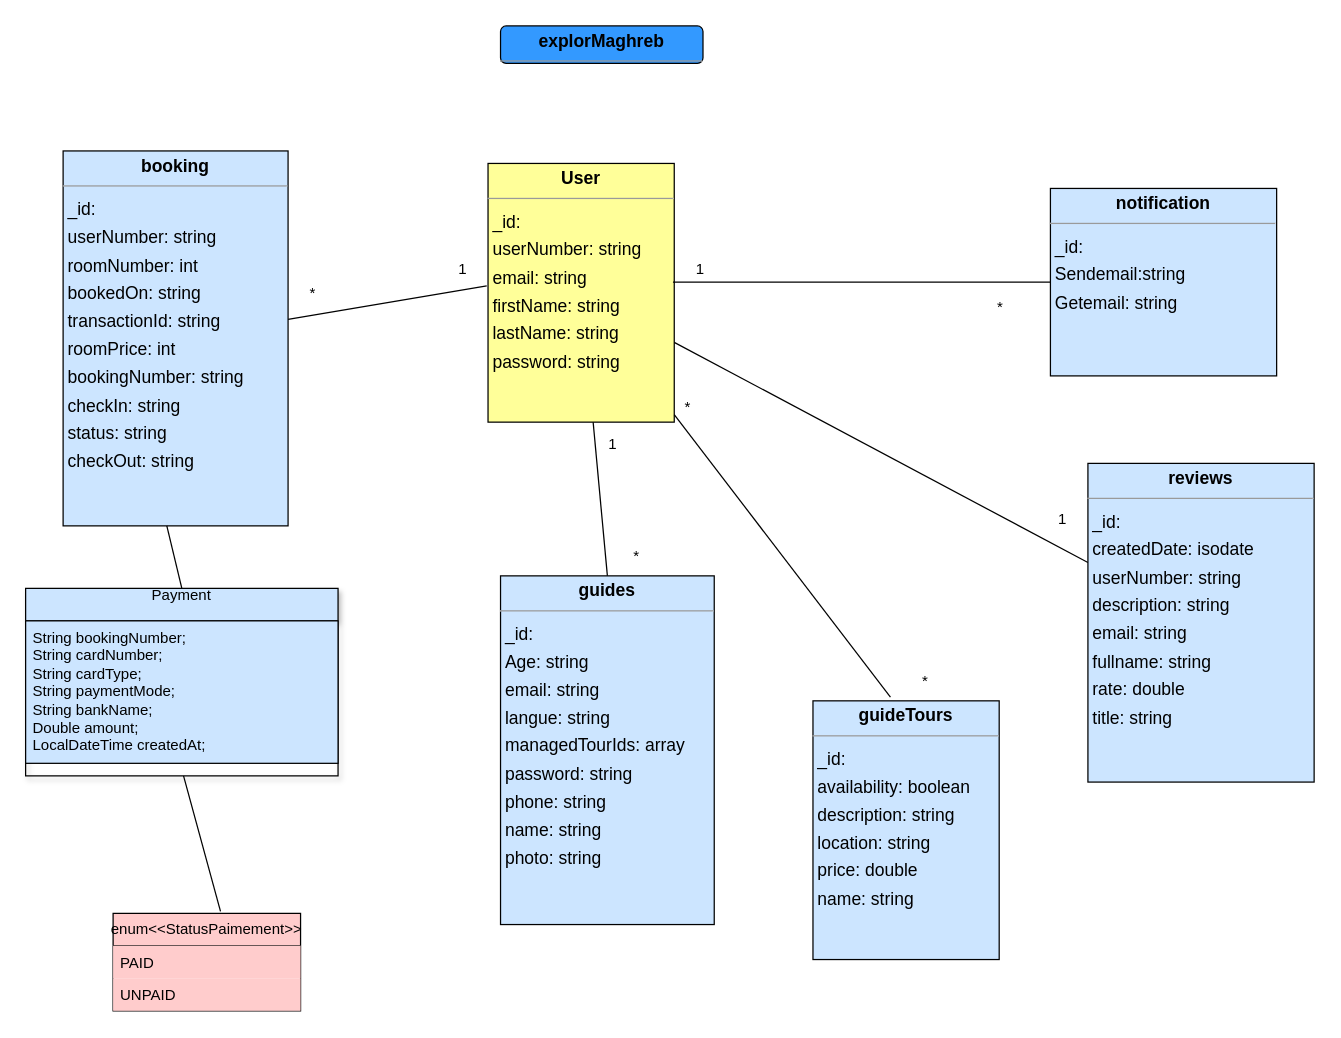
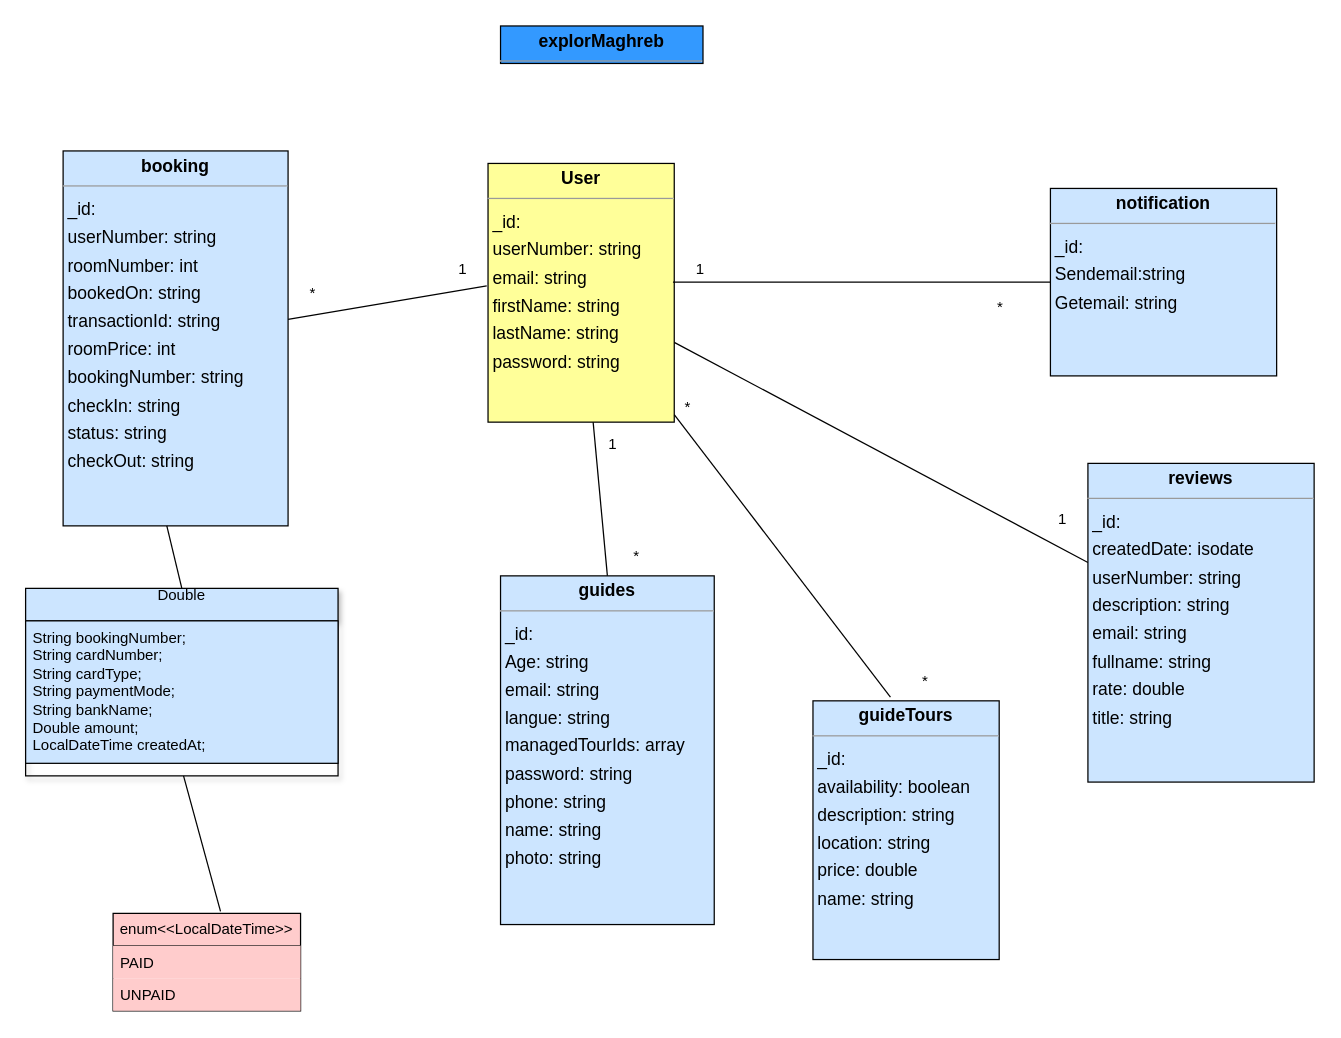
(602, 44) -> (602, 44)
(182, 604) -> (182, 604)
(207, 929) -> (207, 929)
